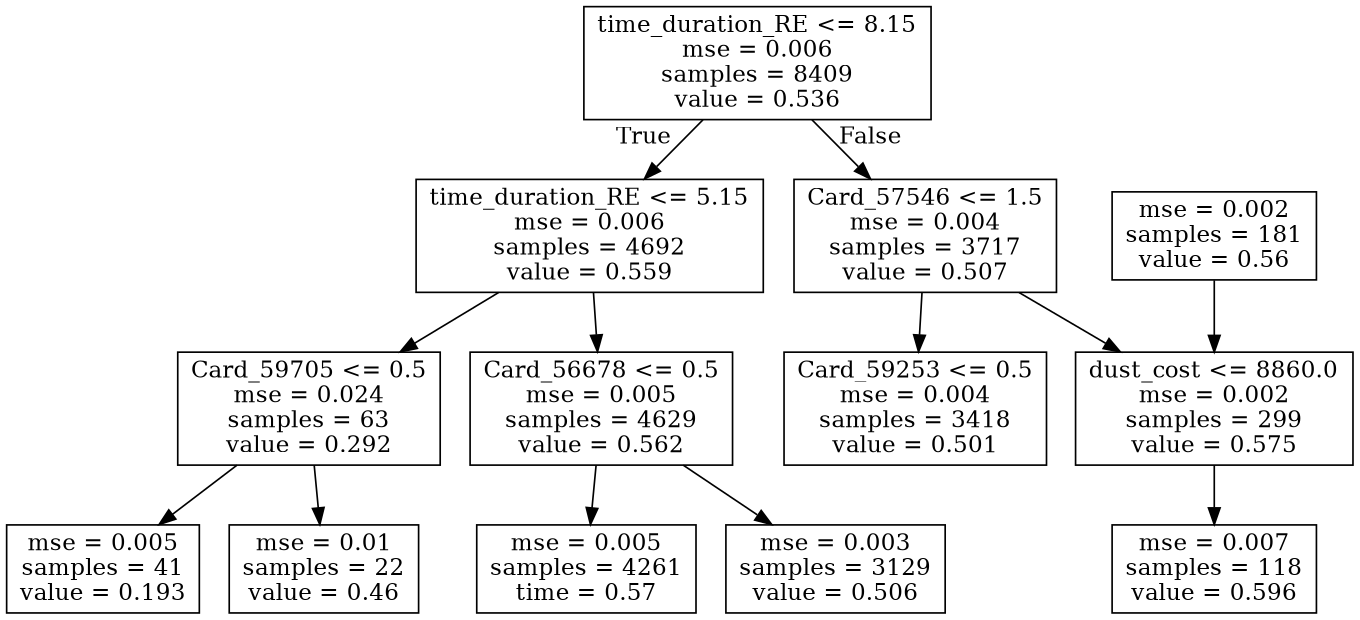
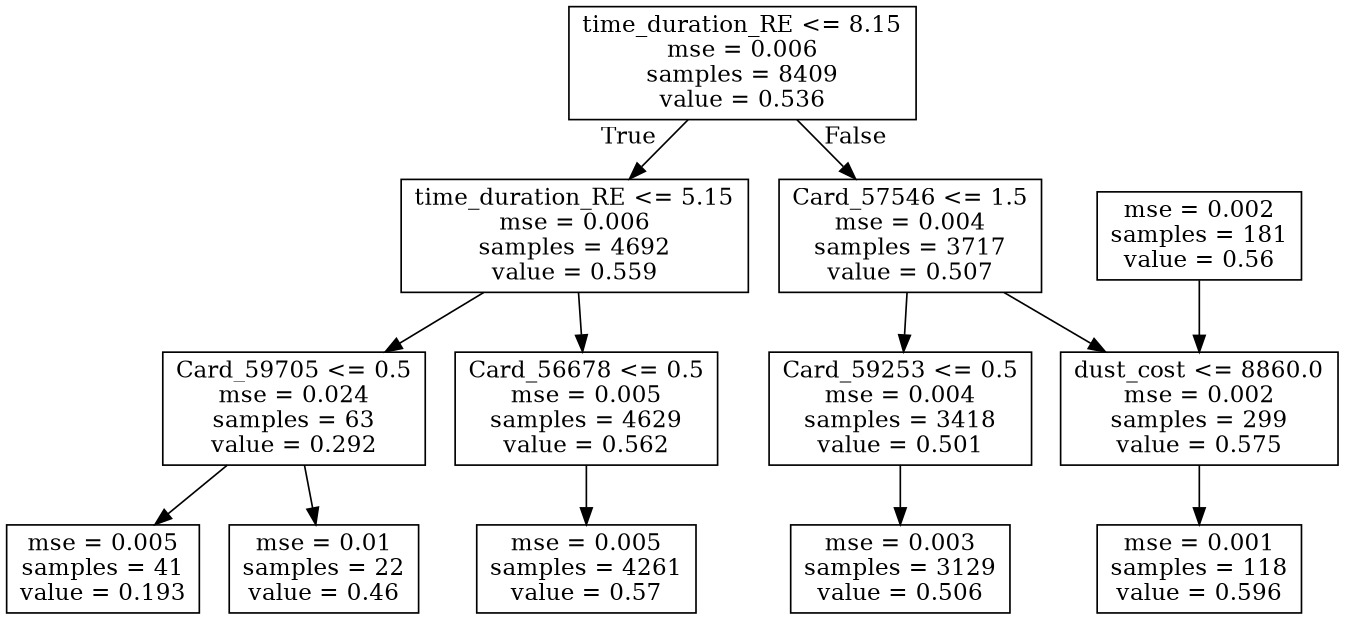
(720, 490) -> (900, 486)
(586, 569) -> (586, 569)
(1214, 569) -> (1199, 569)
